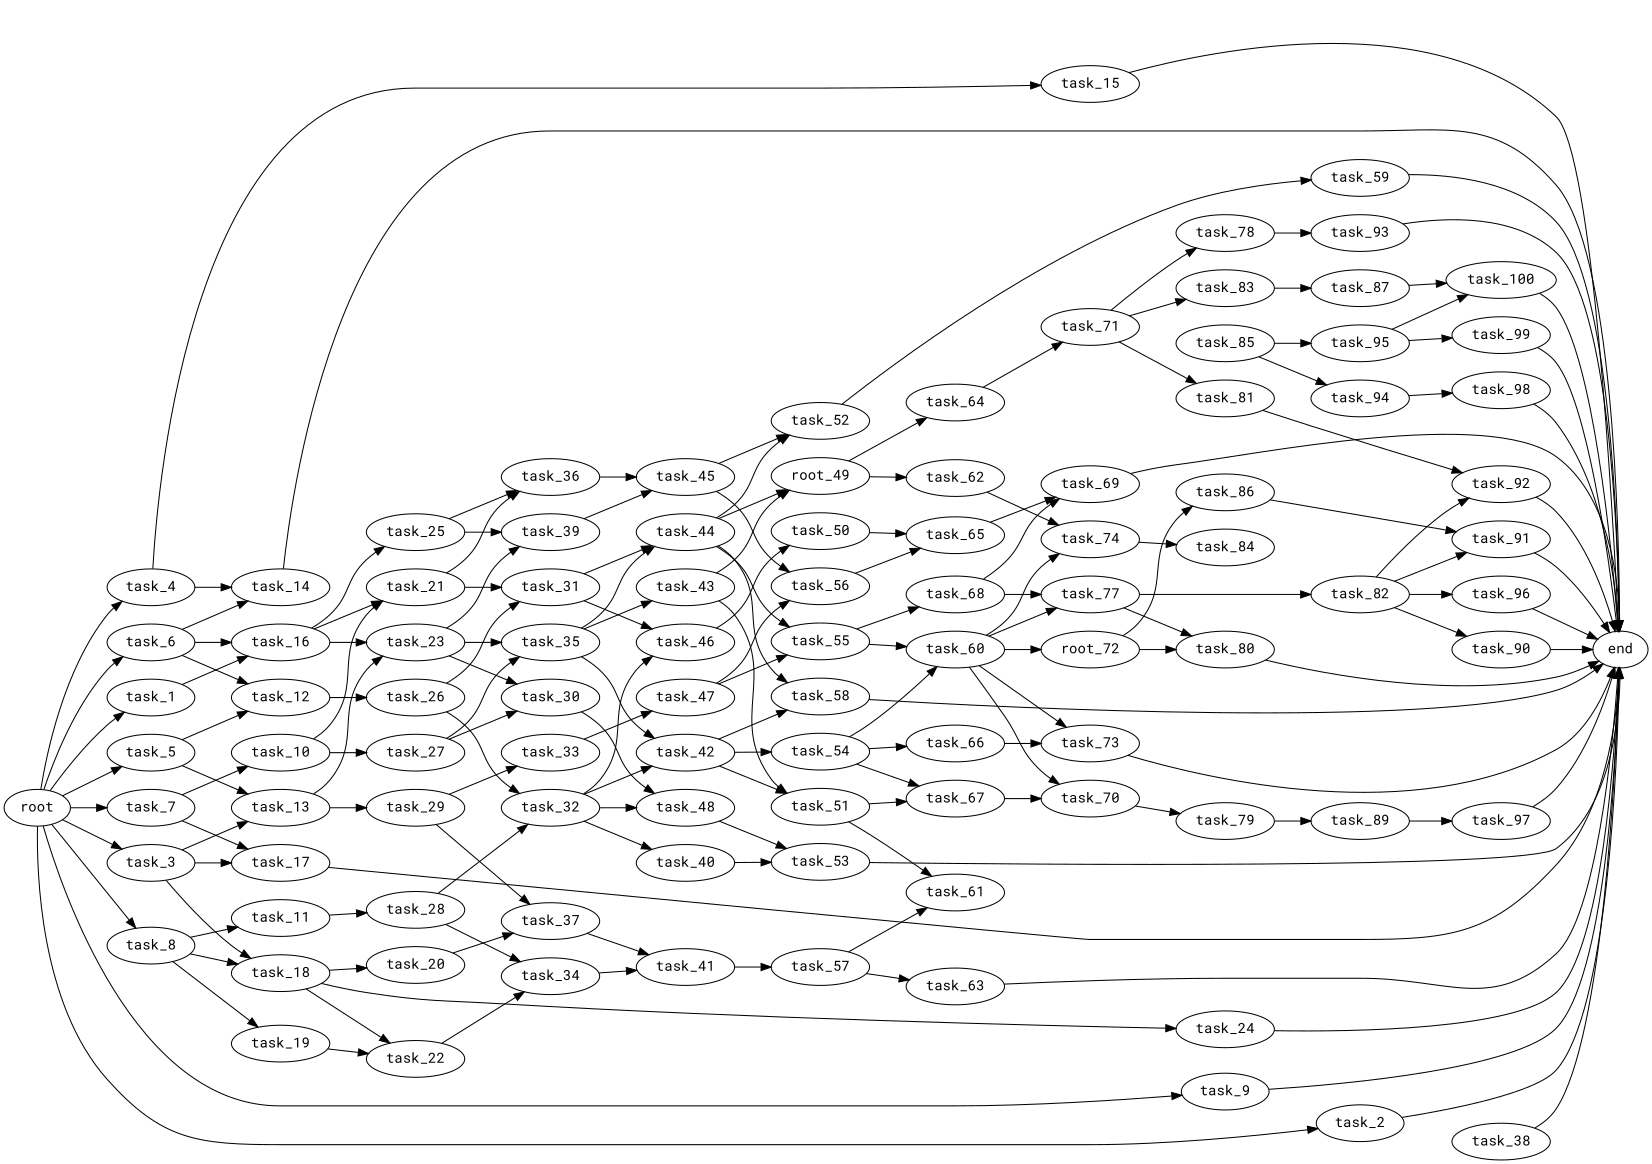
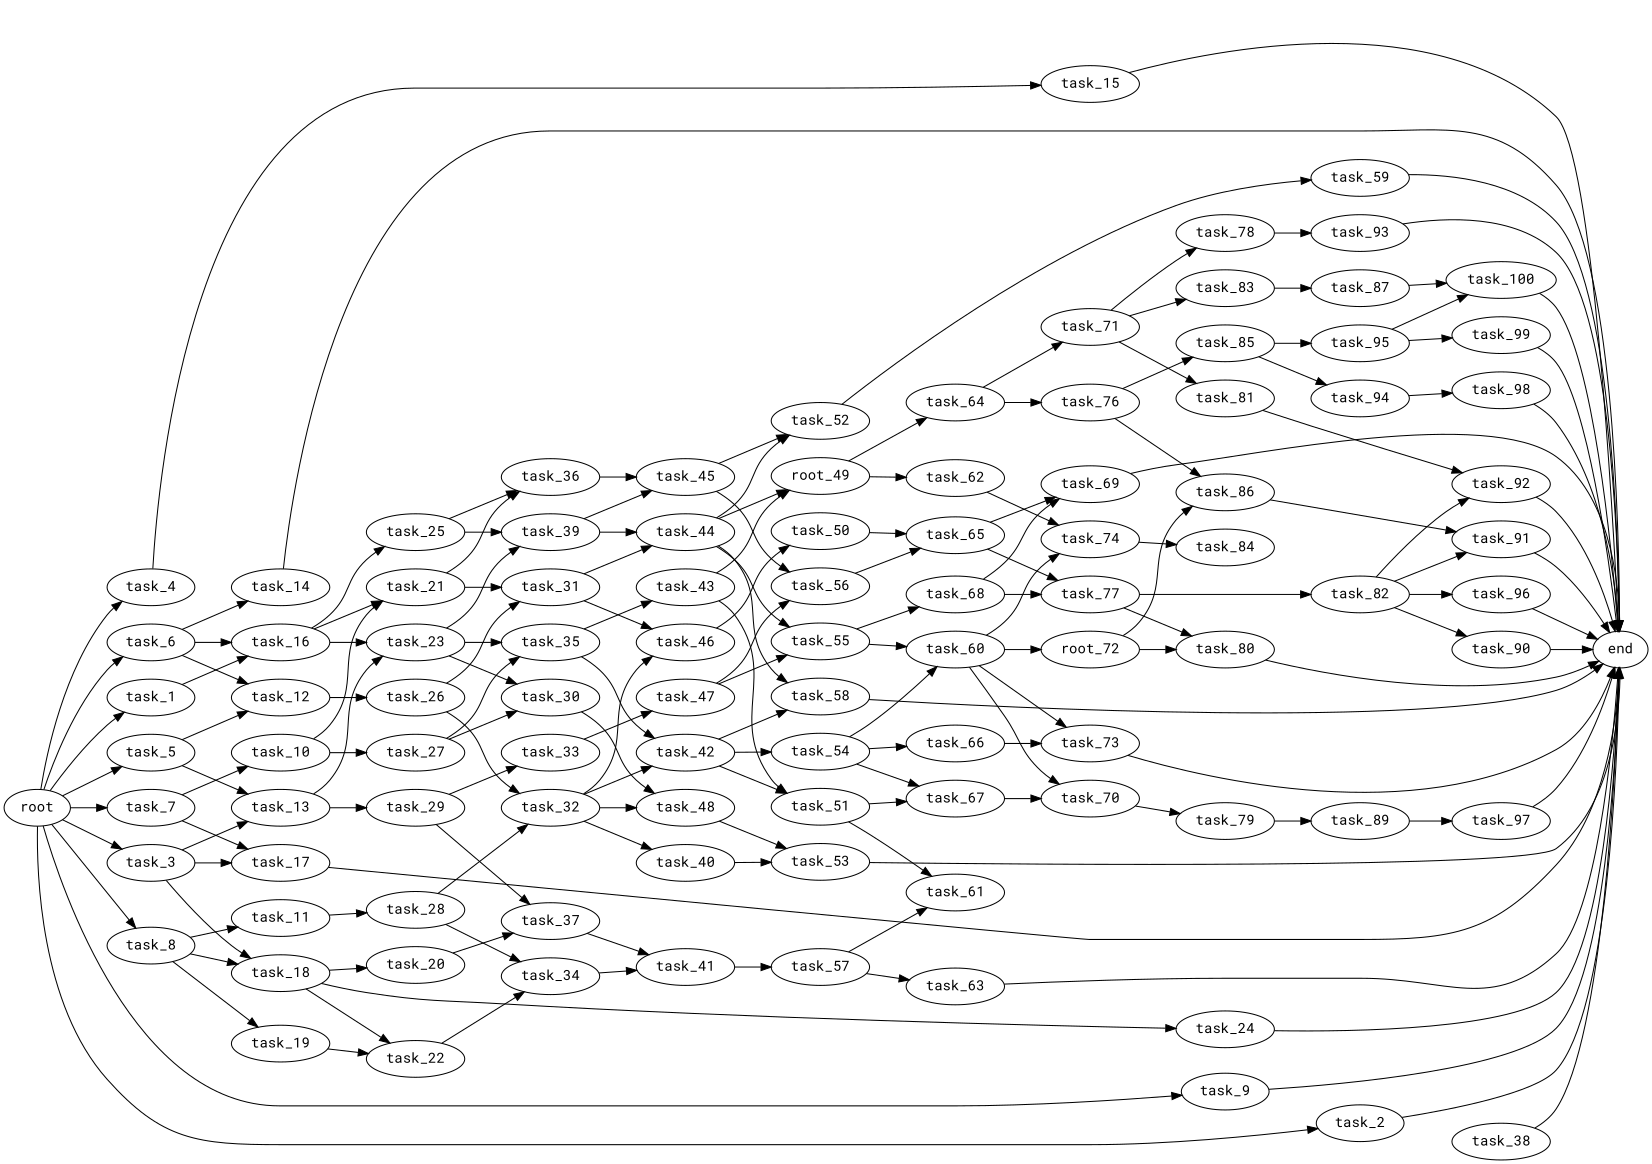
none -> (1090, 403)
(208, 587) -> none
(616, 592) -> (613, 532)
(1018, 624) -> (1018, 563)
